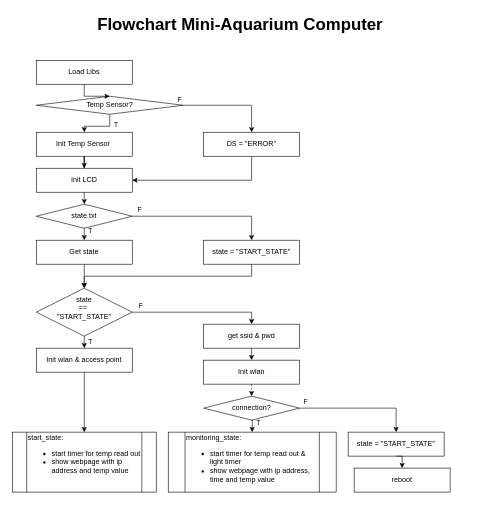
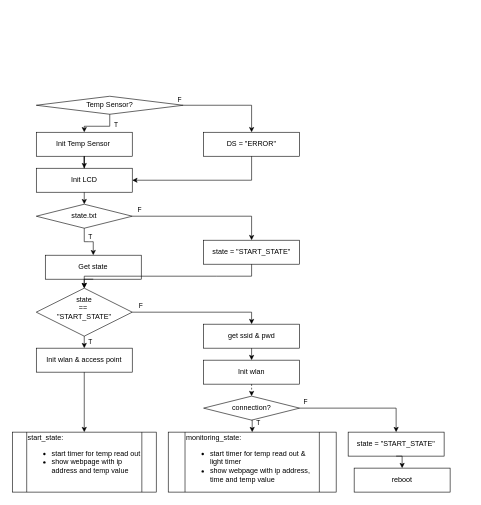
(240, 24) -> none
(84, 72) -> none
(84, 93) -> none
(84, 252) -> (93, 267)
